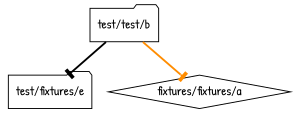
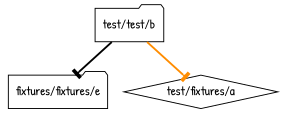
(50, 92) -> (58, 92)
(199, 92) -> (201, 92)
